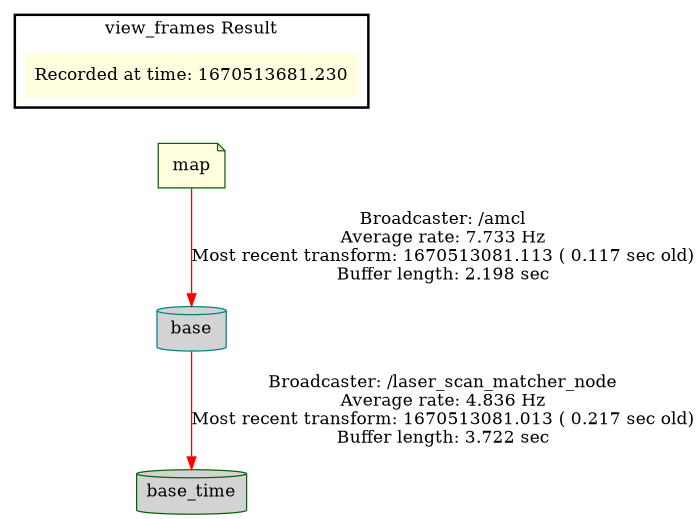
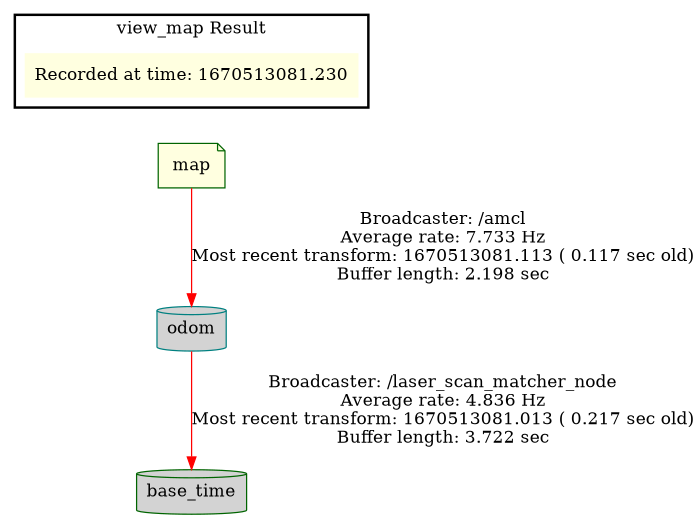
(192, 29) -> (192, 29)
(192, 75) -> (192, 75)
(192, 329) -> (192, 329)
